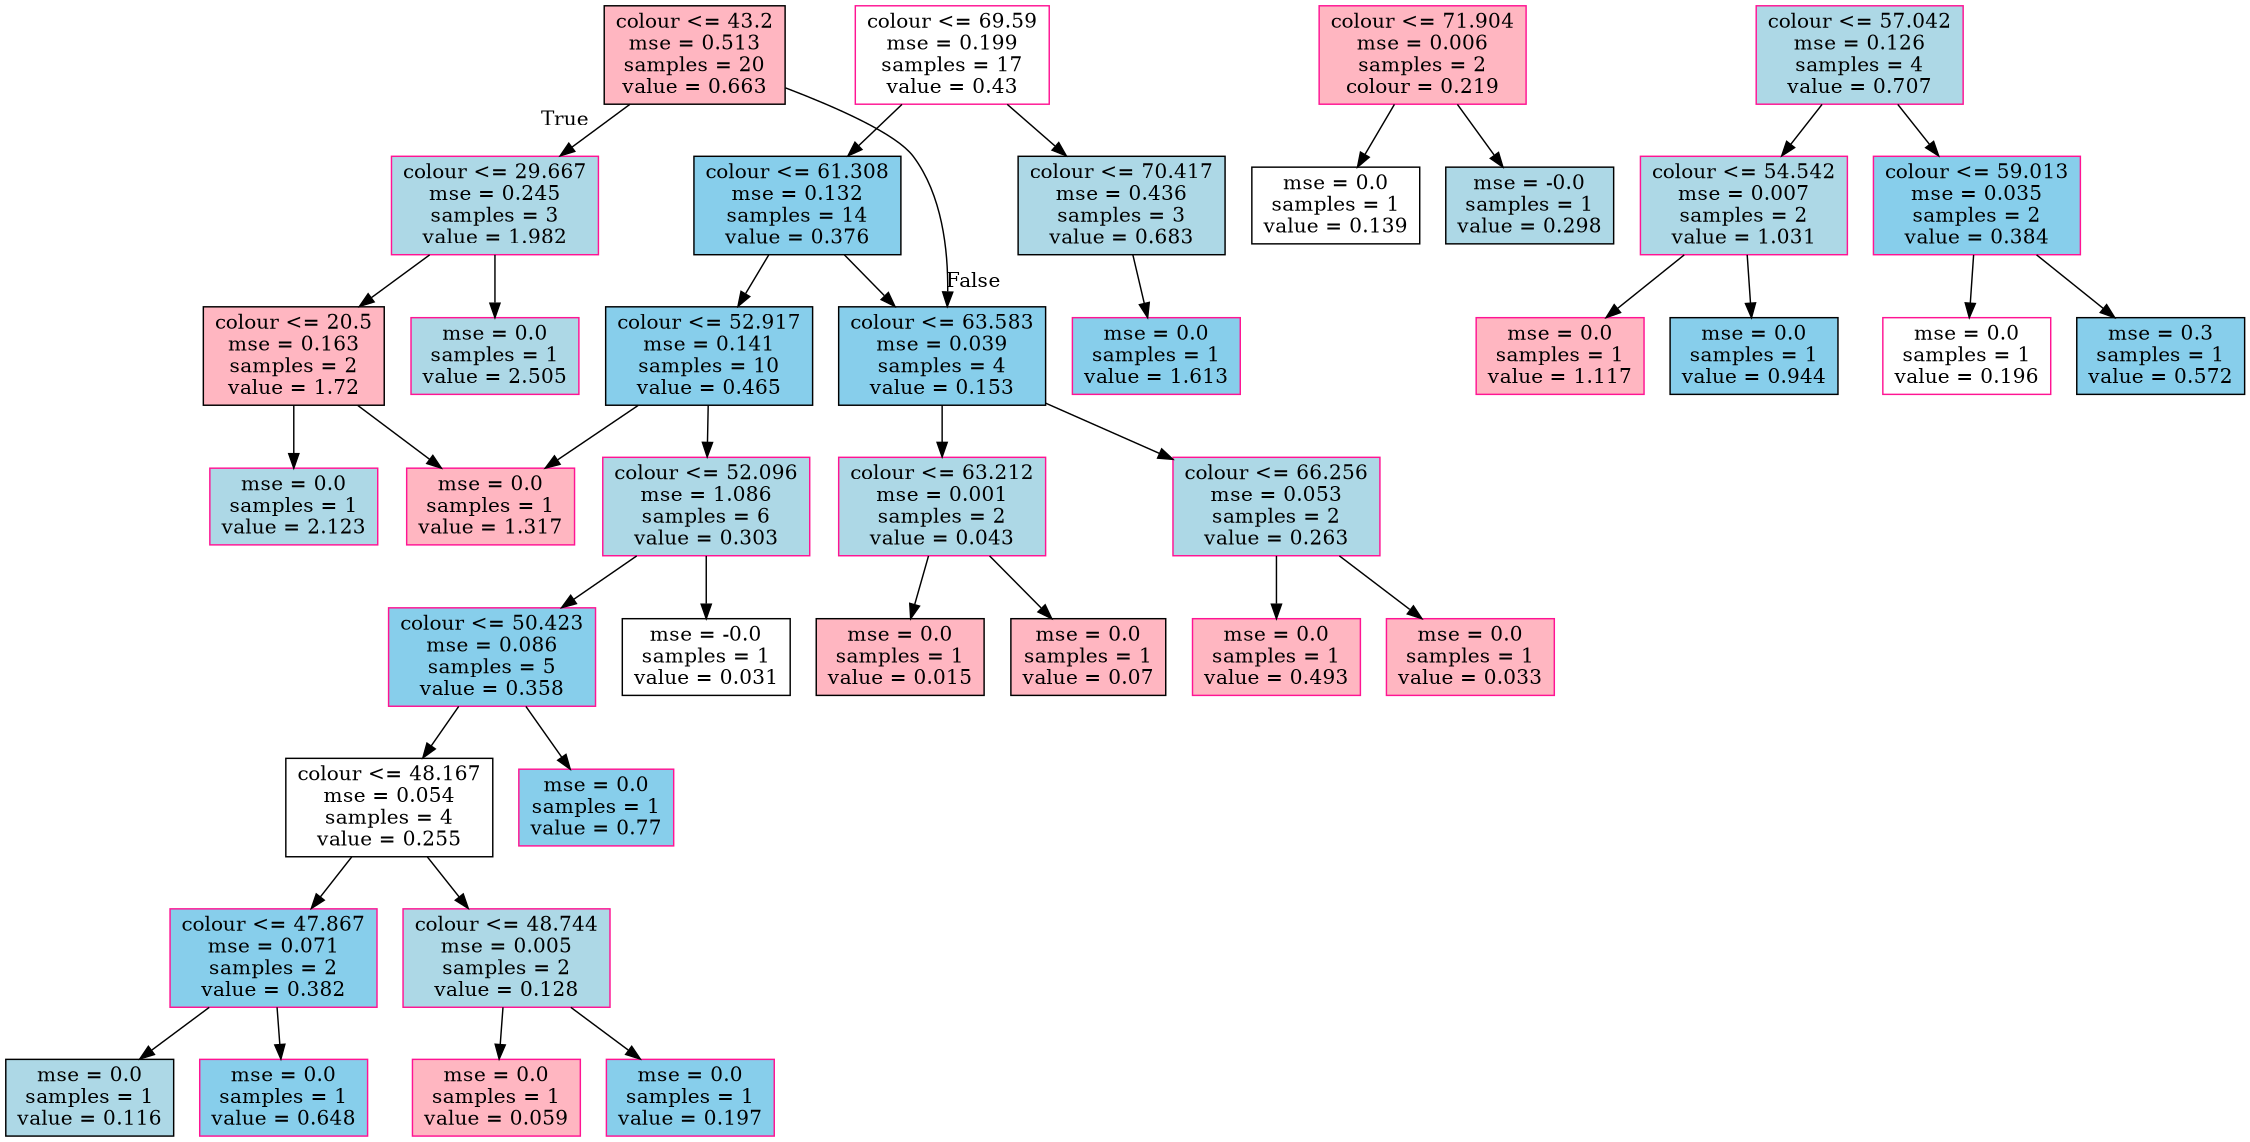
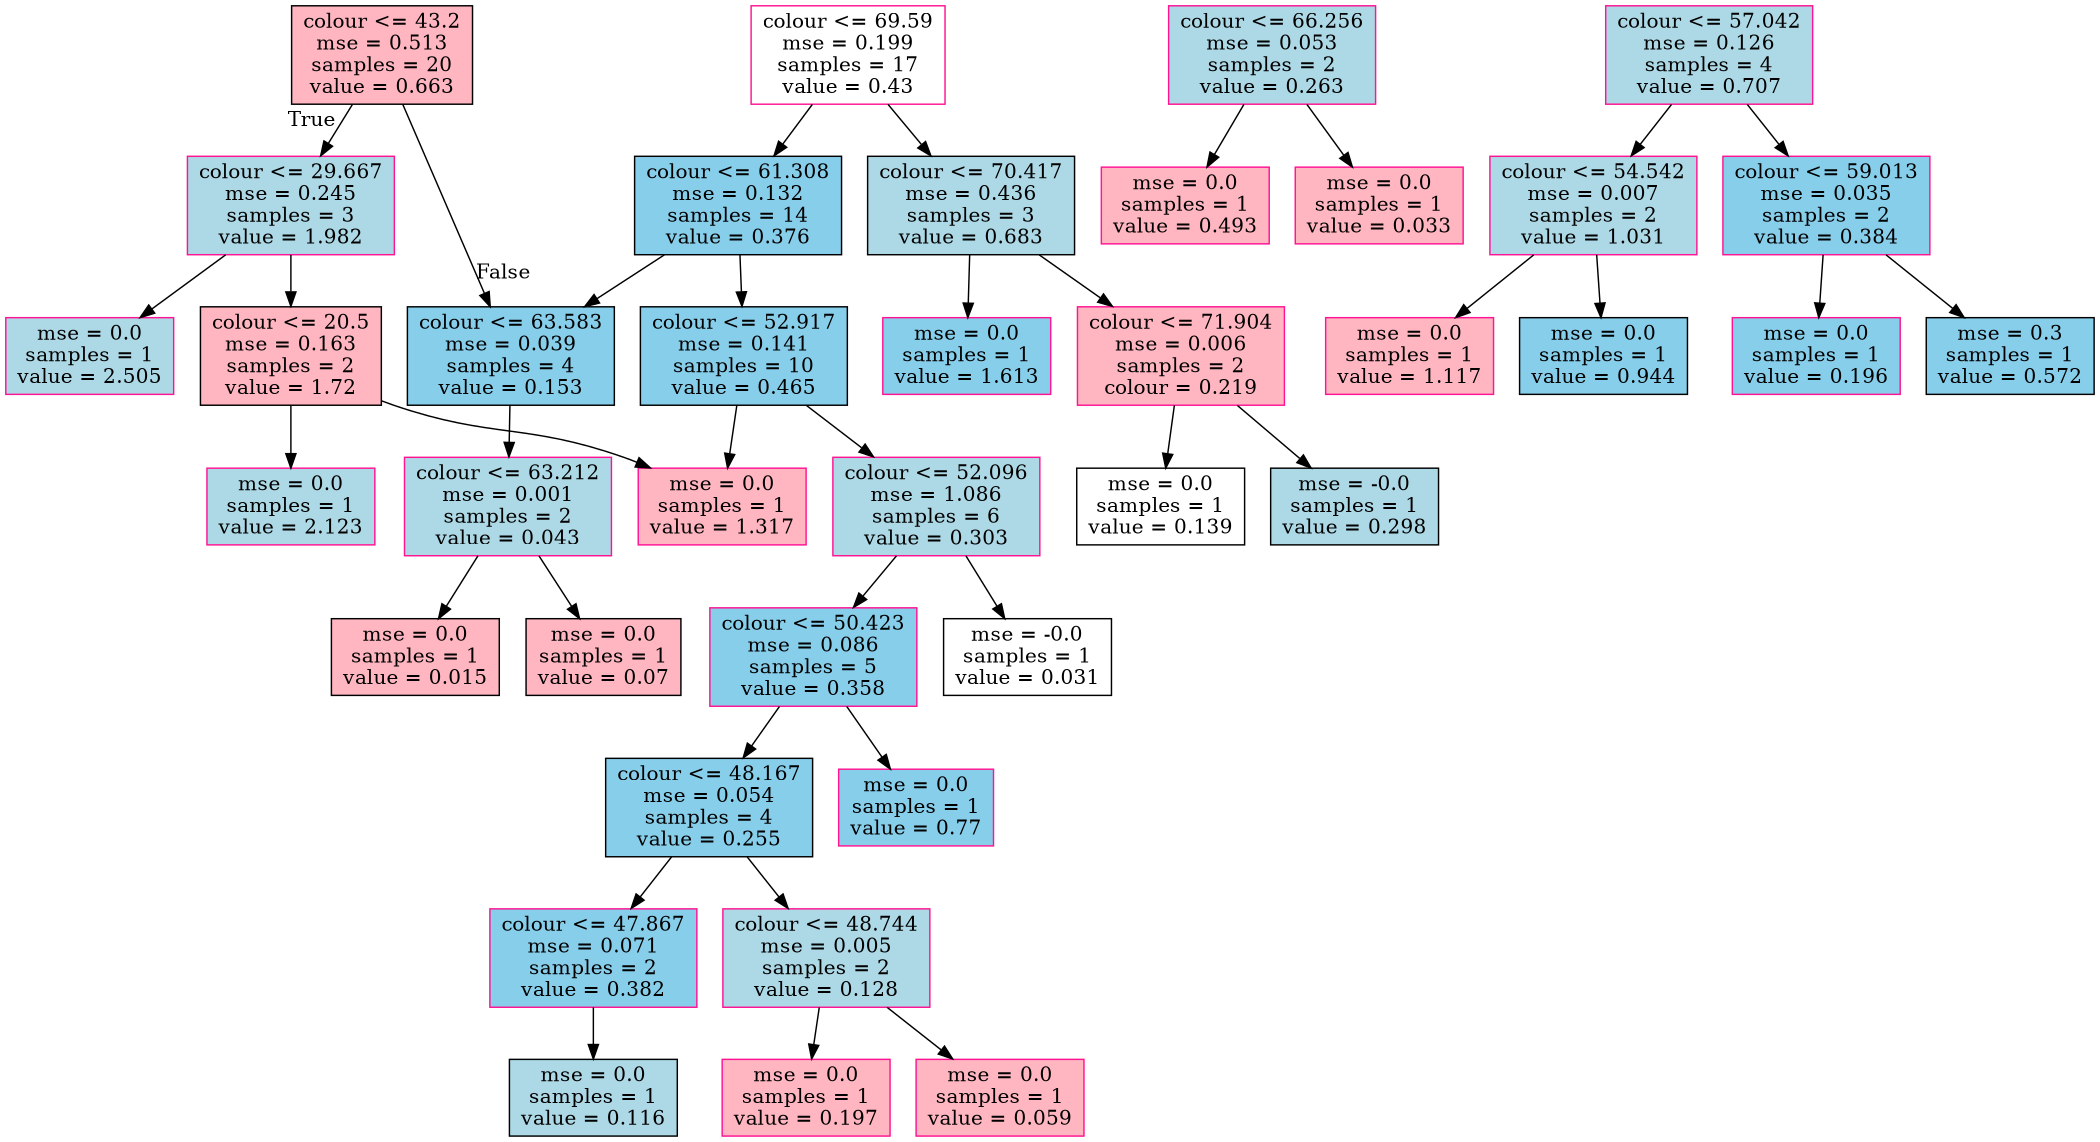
none -> (1070, 276)
(1967, 356) -> (1816, 356)
(1103, 428) -> none
(389, 808) -> (709, 808)
(284, 1098) -> none
(690, 1098) -> (806, 1098)
